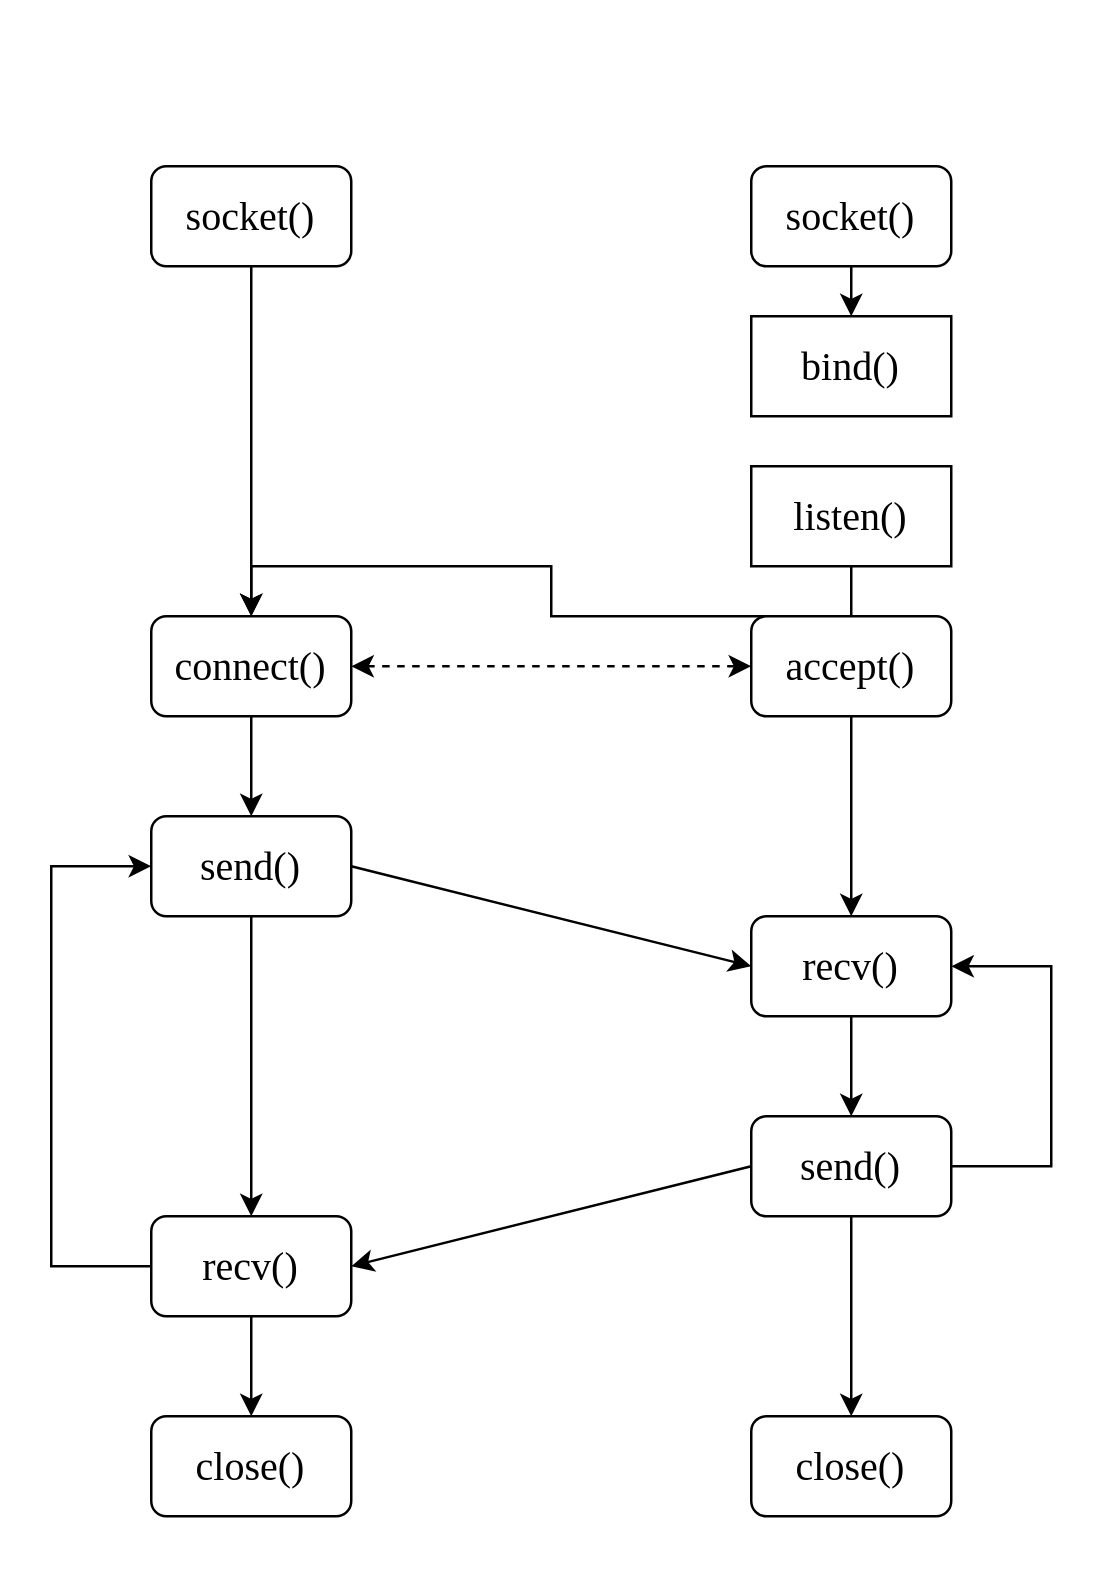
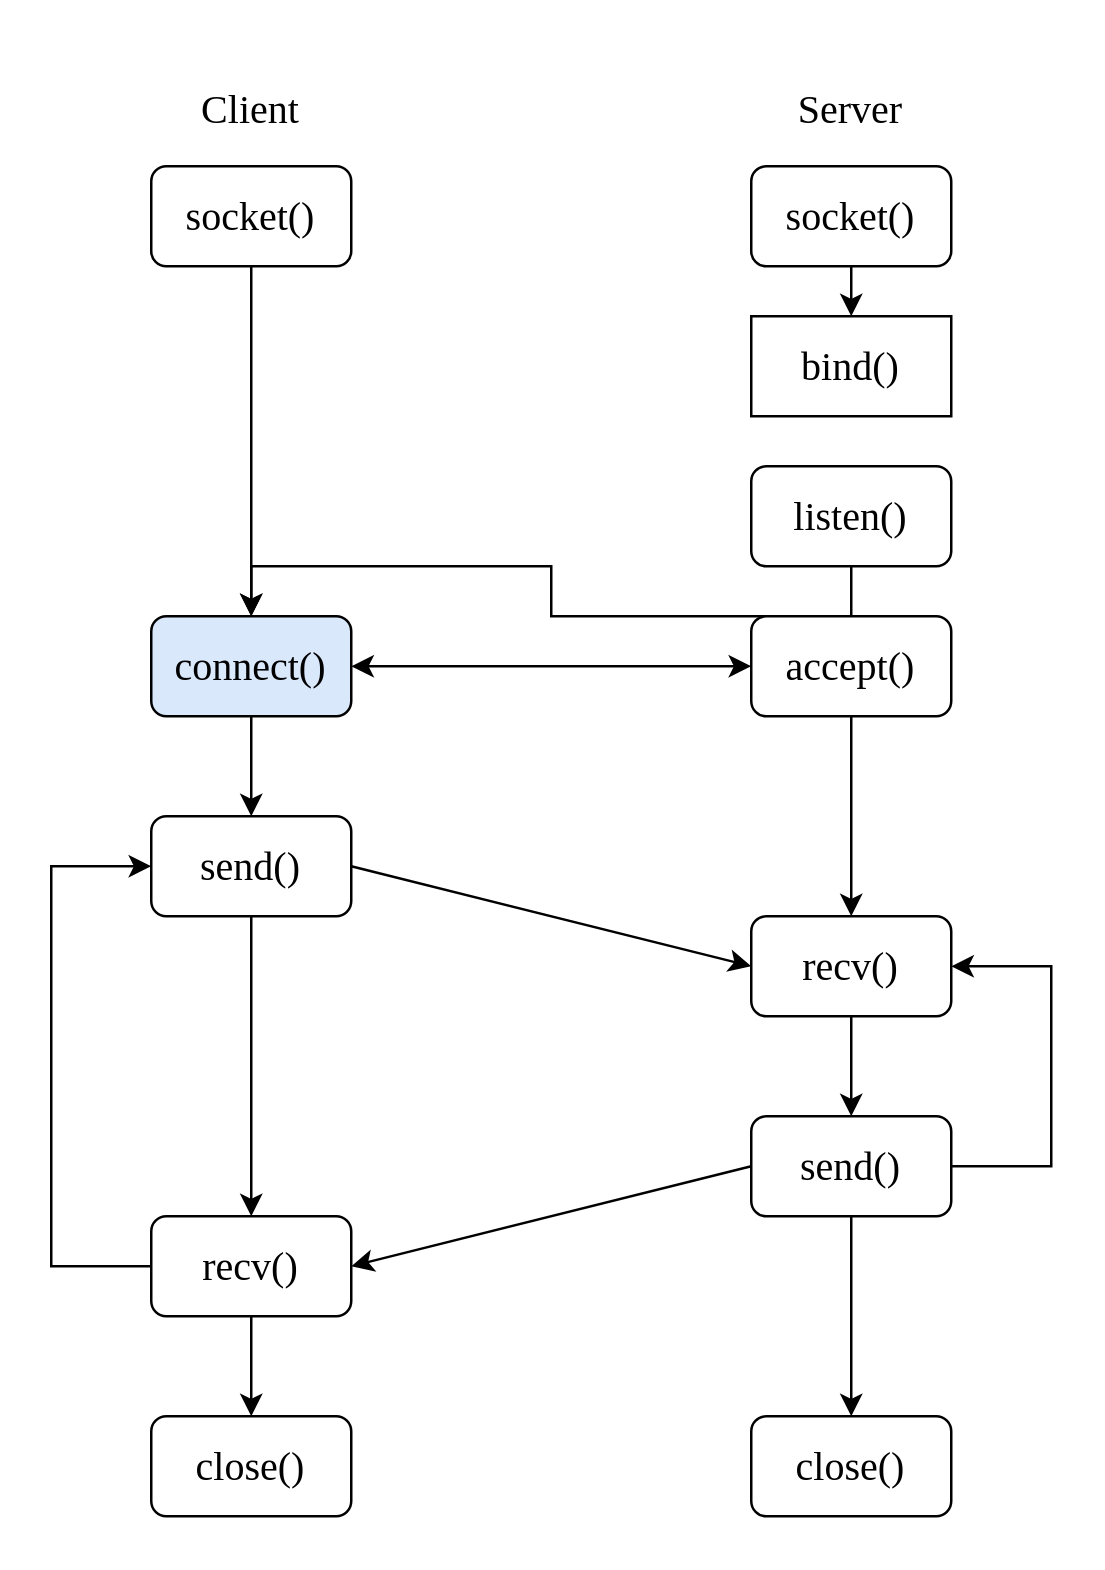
none -> (251, 109)
none -> (851, 109)
(851, 516) -> (851, 516)
(251, 666) -> (251, 666)
(548, 666) -> (548, 666)
